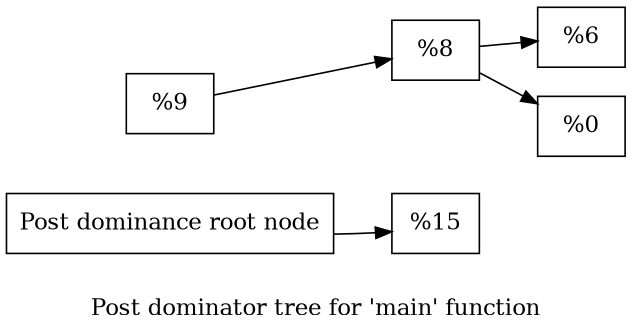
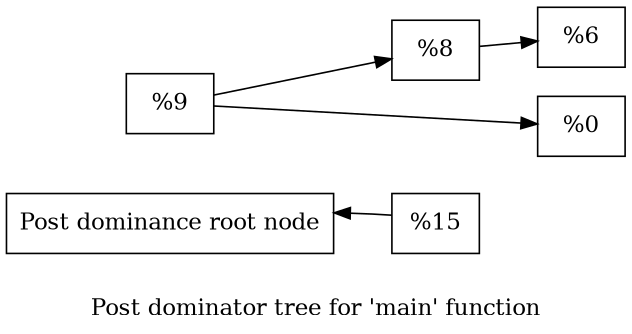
(501, 85) -> (367, 115)
(355, 234) -> (371, 214)
